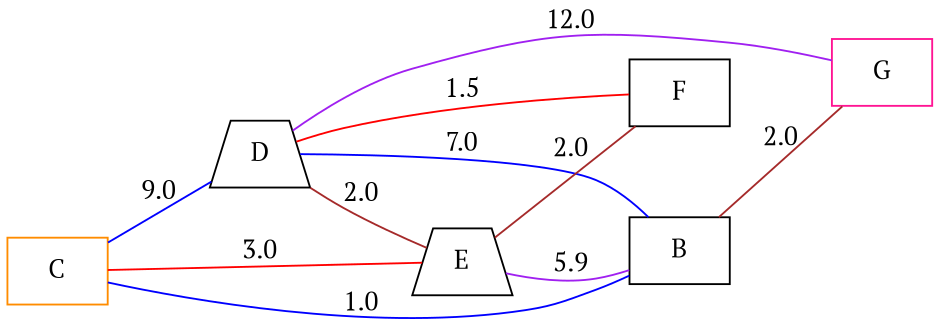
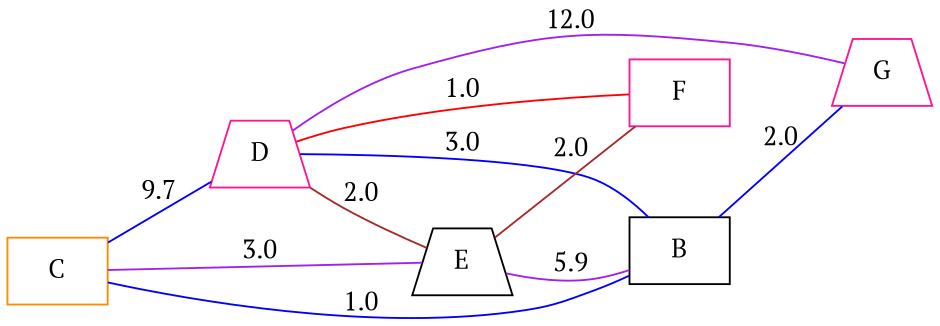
(882, 72) -> (882, 72)
(462, 90) -> (462, 90)
(680, 93) -> (680, 93)
(462, 144) -> (462, 144)
(260, 154) -> (260, 154)
(781, 162) -> (781, 162)
(159, 192) -> (159, 192)
(265, 266) -> (265, 266)
